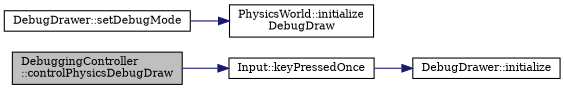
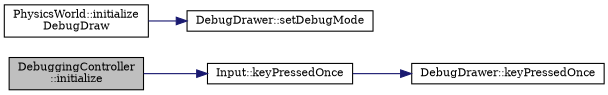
(204, 21) -> (162, 21)
(97, 68) -> (76, 74)
(486, 68) -> (508, 74)
